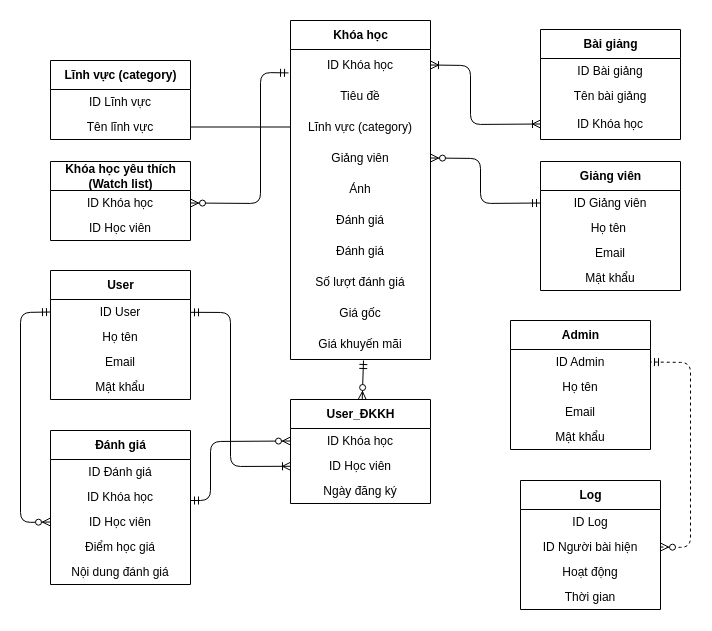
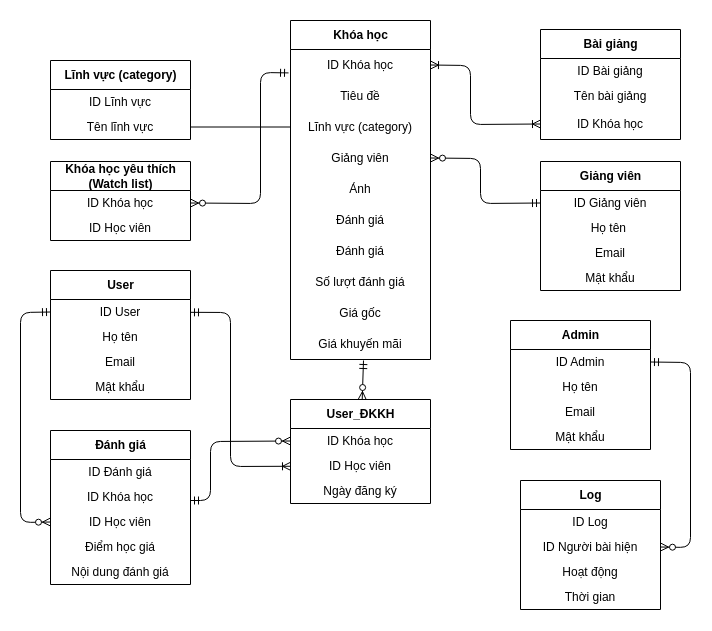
(691, 451) -> (691, 451)
